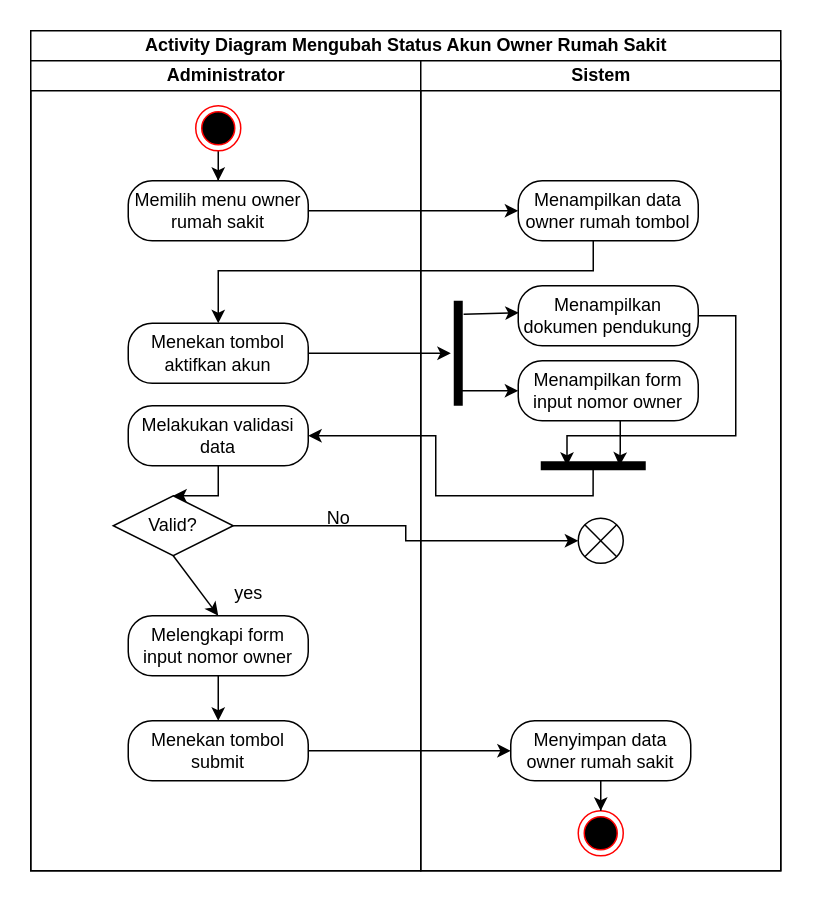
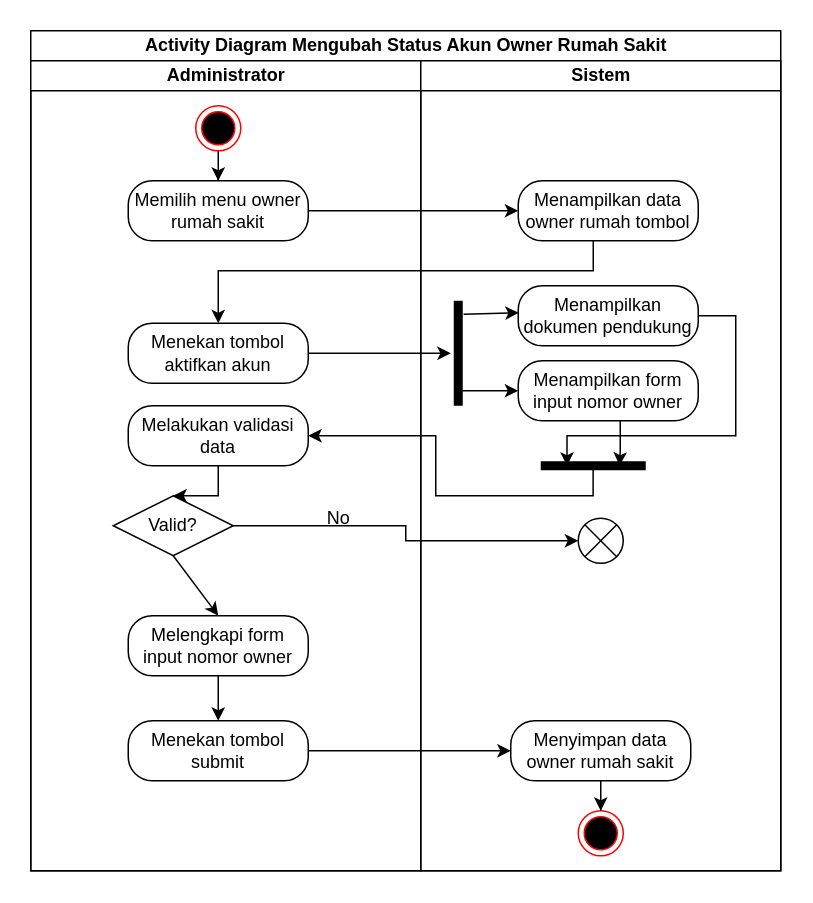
(248, 593) -> none
